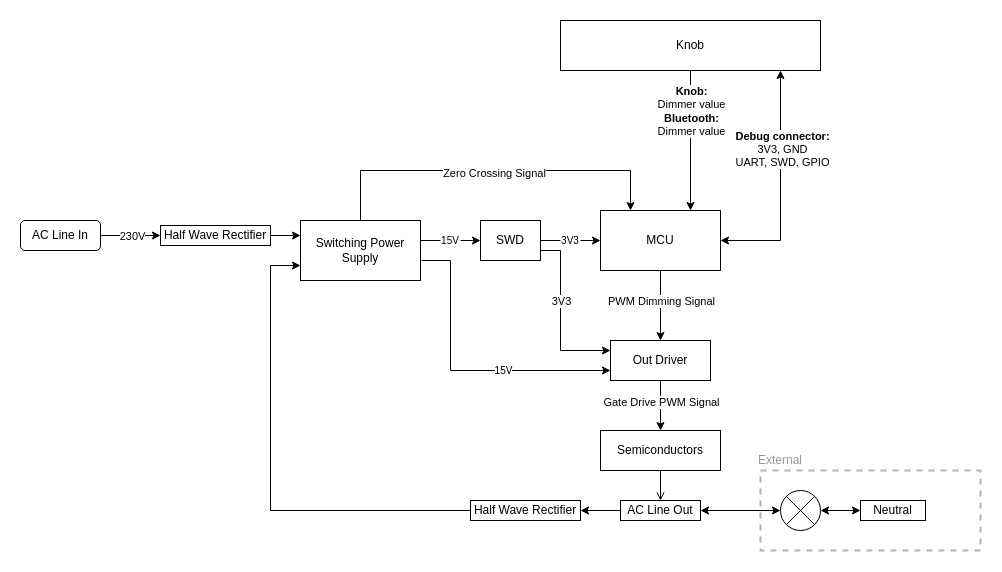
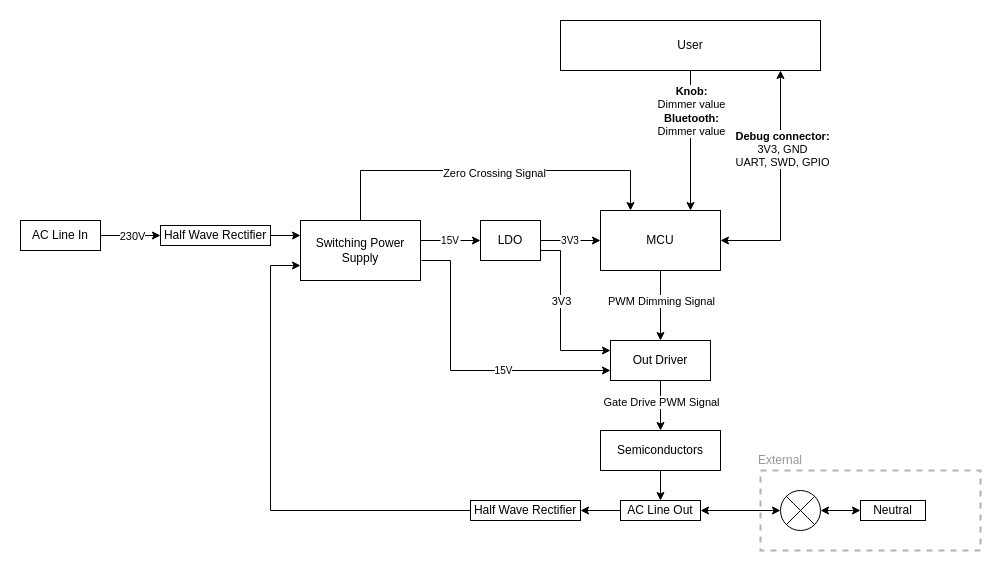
(691, 46) -> (691, 46)
(61, 236) -> (61, 236)
(511, 241) -> (511, 241)
(661, 494) -> (661, 492)
